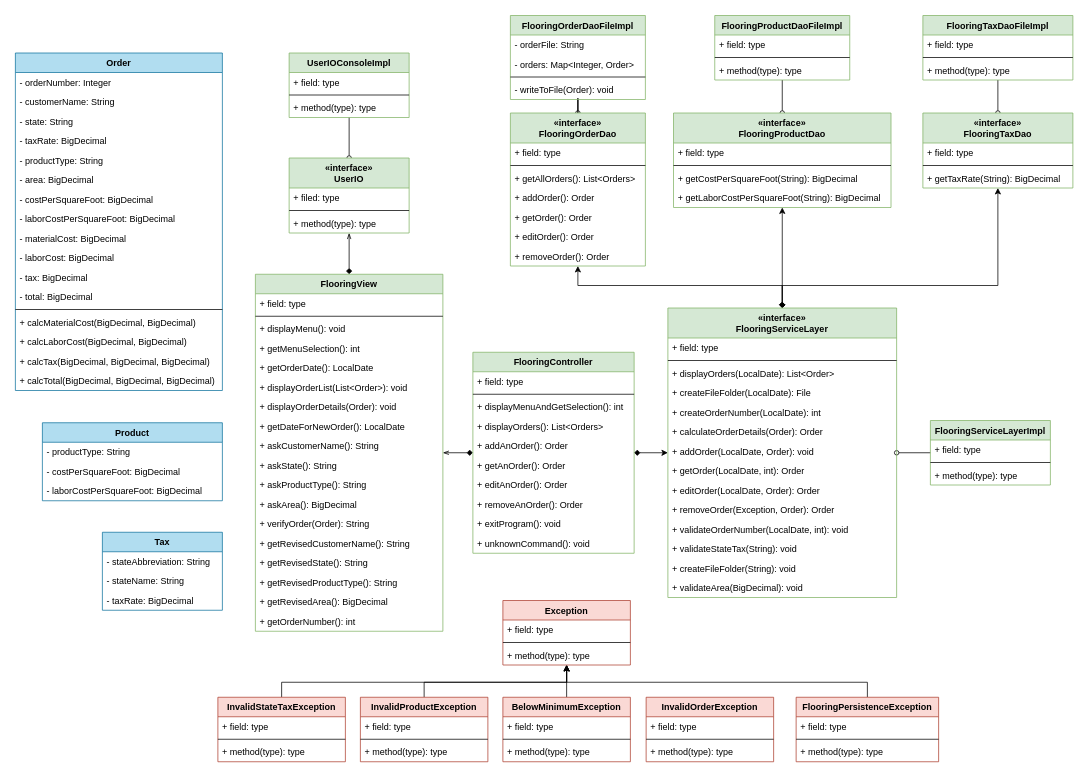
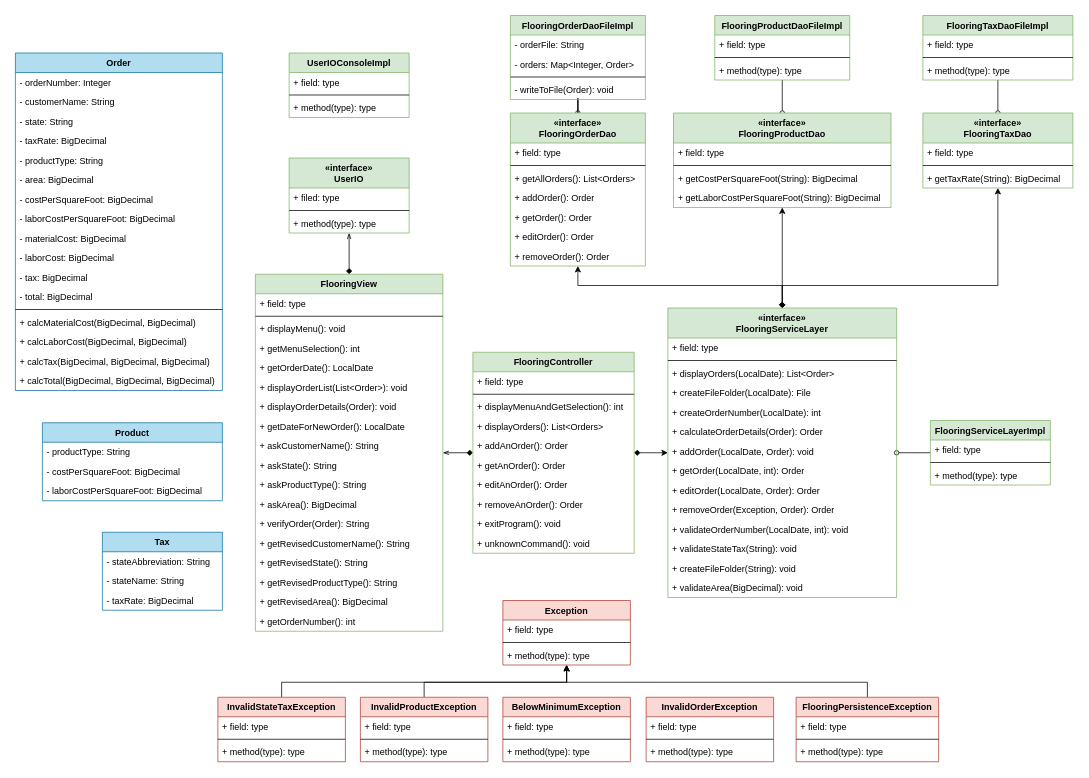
(349, 138) -> none
(567, 691) -> none
